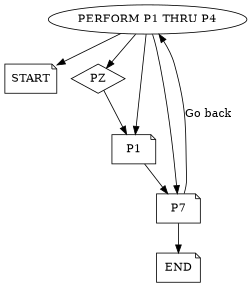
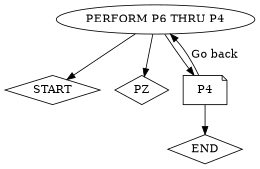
(148, 19) -> (156, 19)
(31, 79) -> (53, 90)
(134, 149) -> none
(178, 208) -> (205, 90)
(178, 268) -> (205, 149)
